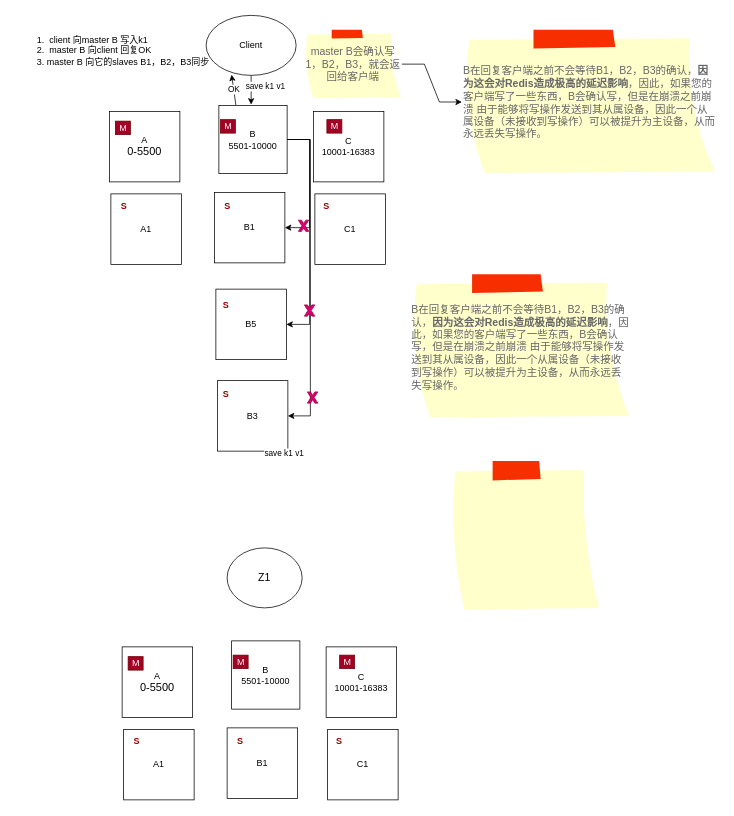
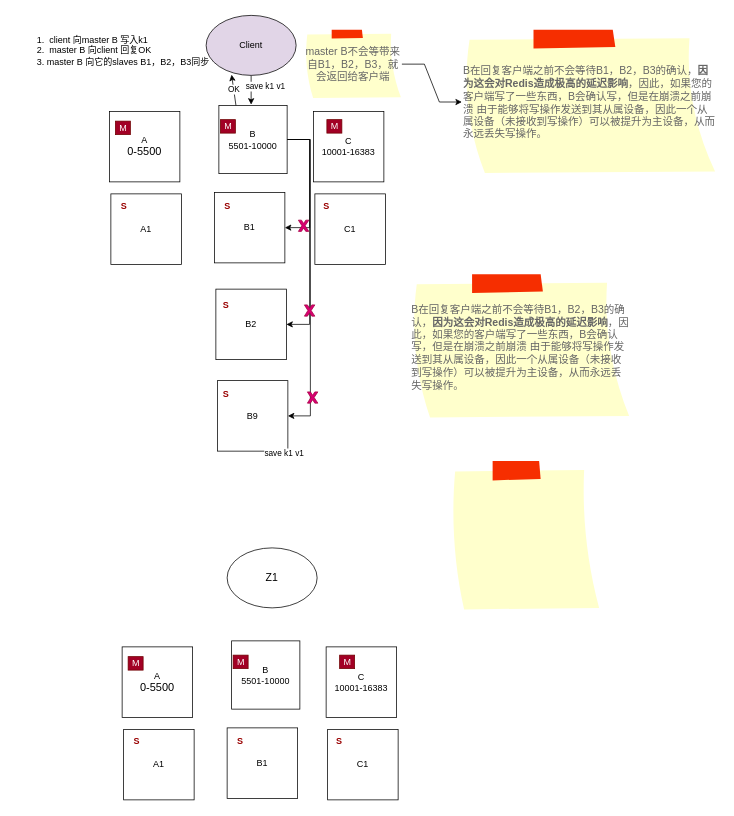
(251, 45) -> (251, 45)
(353, 64) -> (353, 64)
(251, 324) -> (251, 324)
(252, 416) -> (252, 416)
(264, 578) -> (272, 578)
